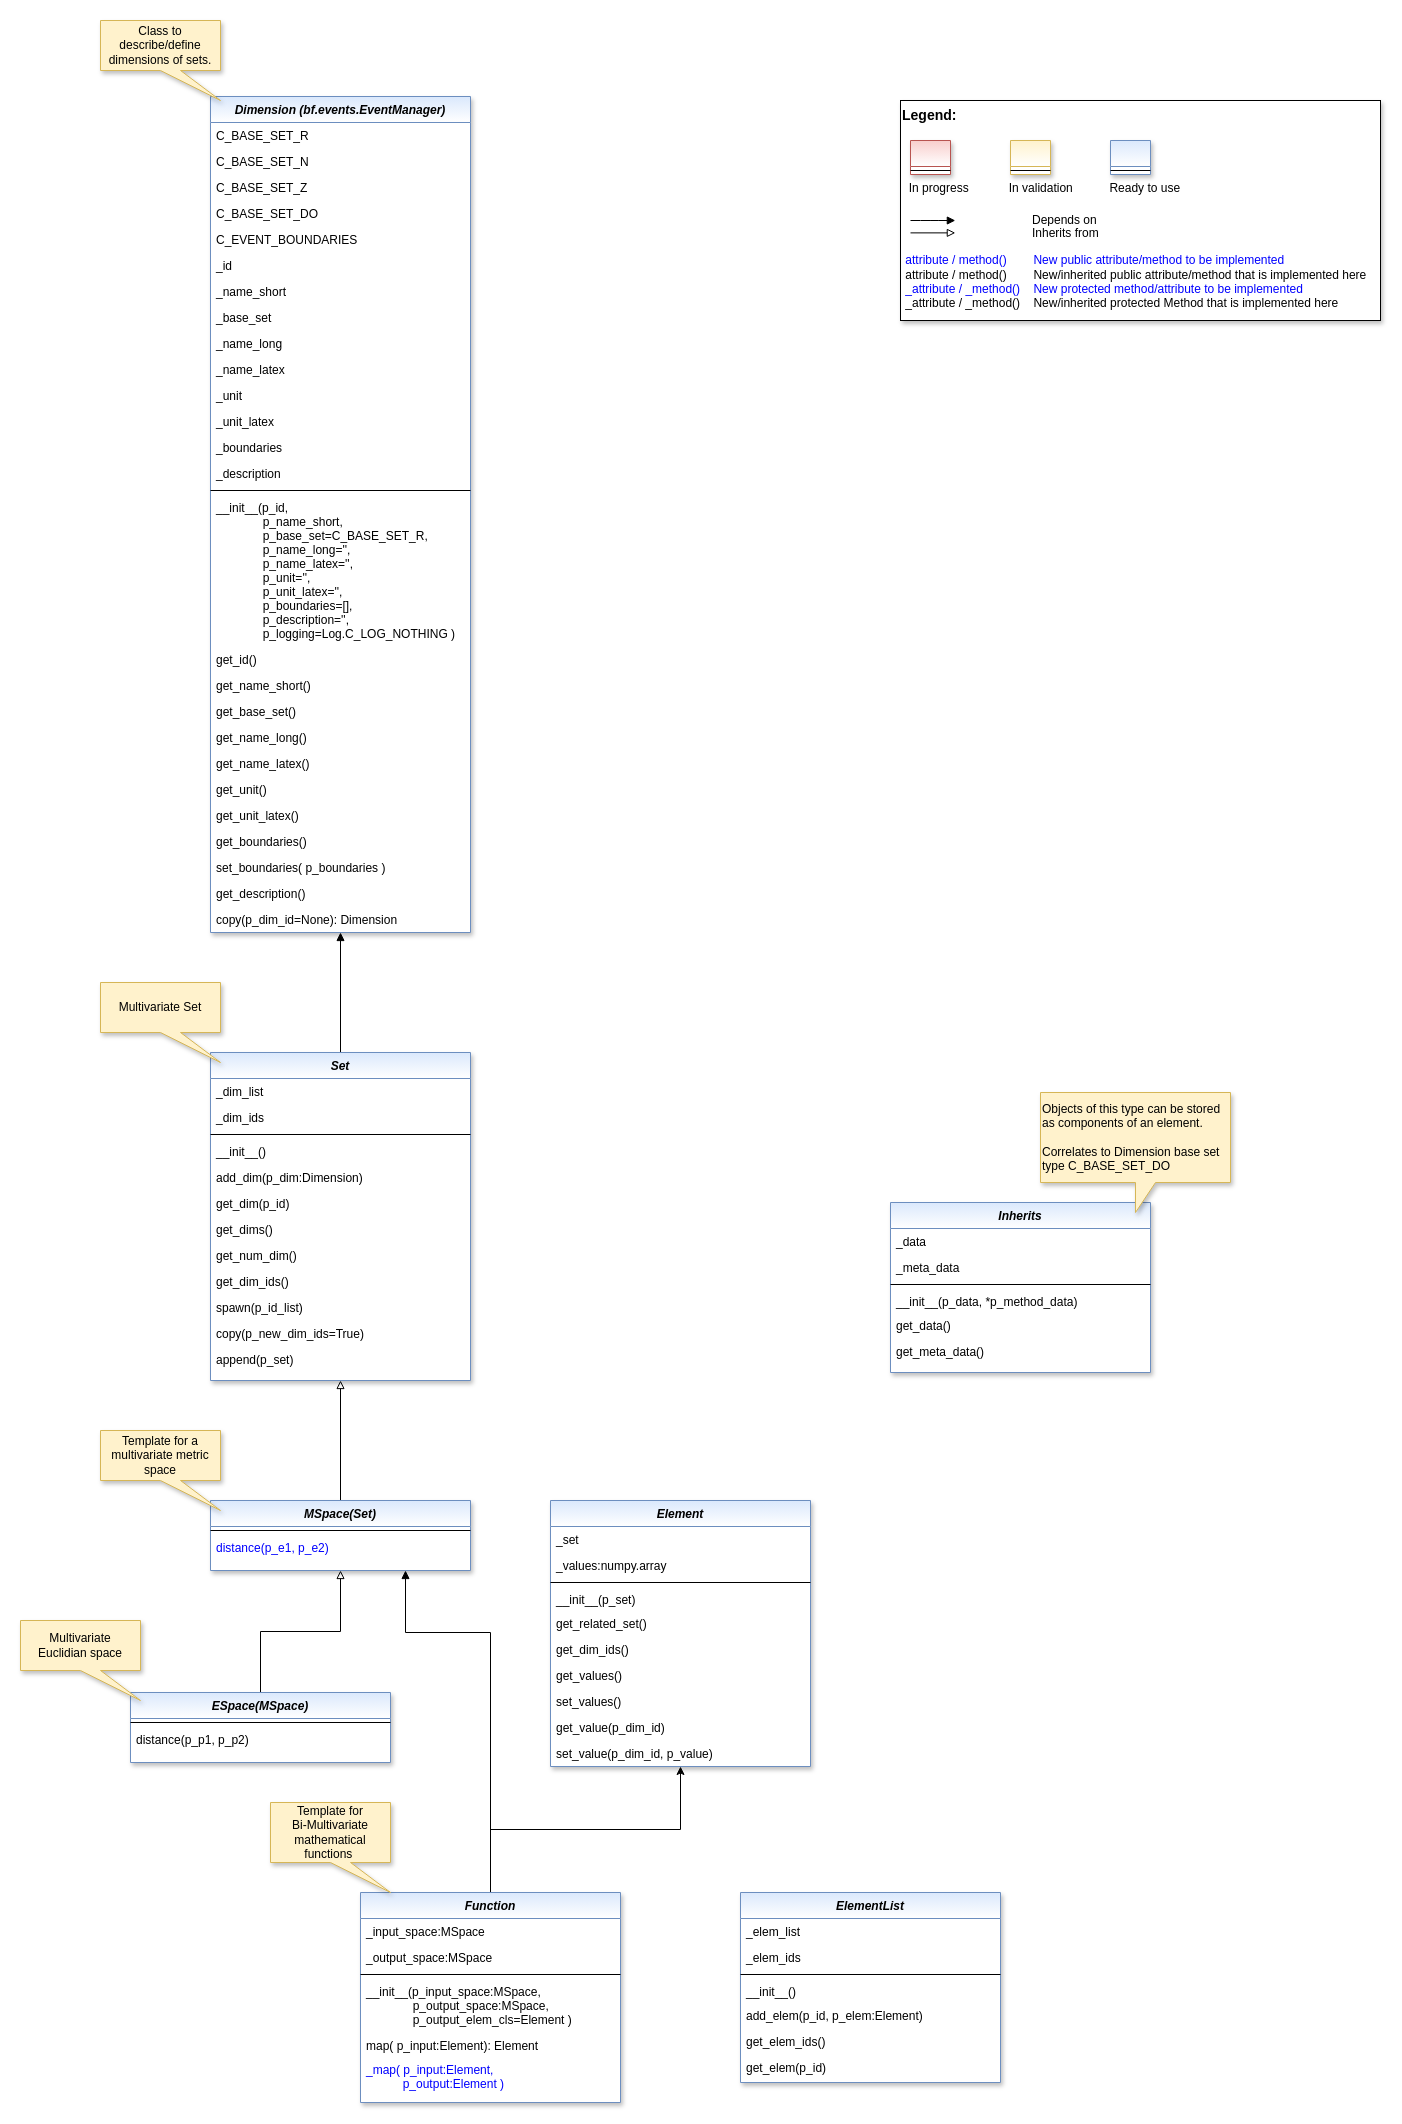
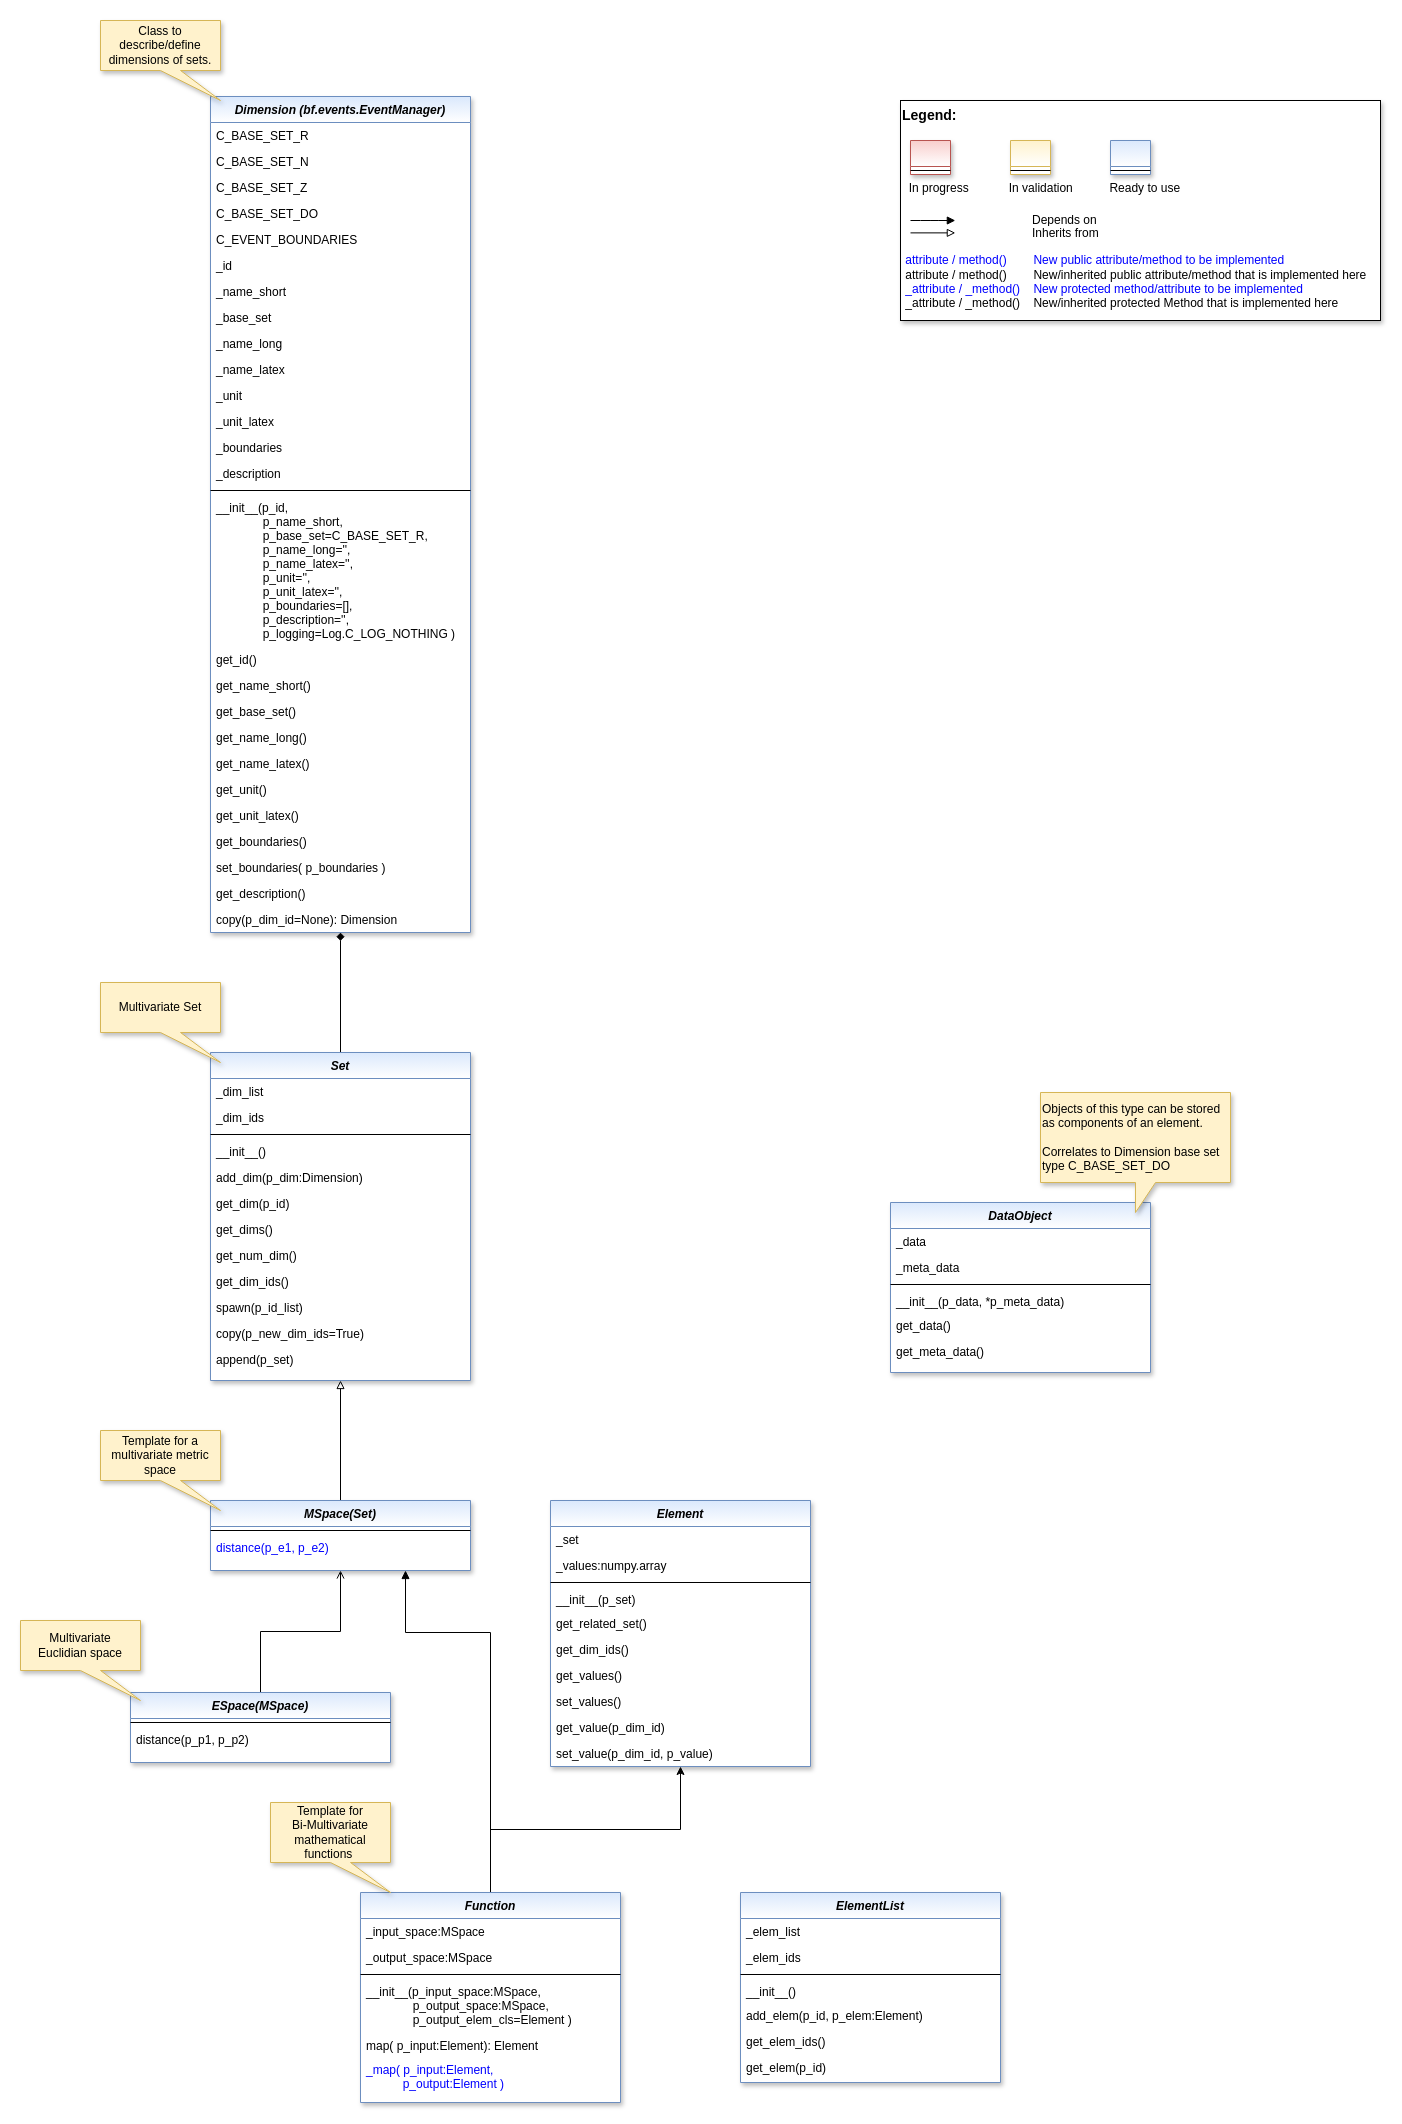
(341, 942) -> (341, 941)
(1020, 1216) -> (1020, 1216)
(997, 1302) -> (991, 1302)
(341, 1580) -> (341, 1577)
